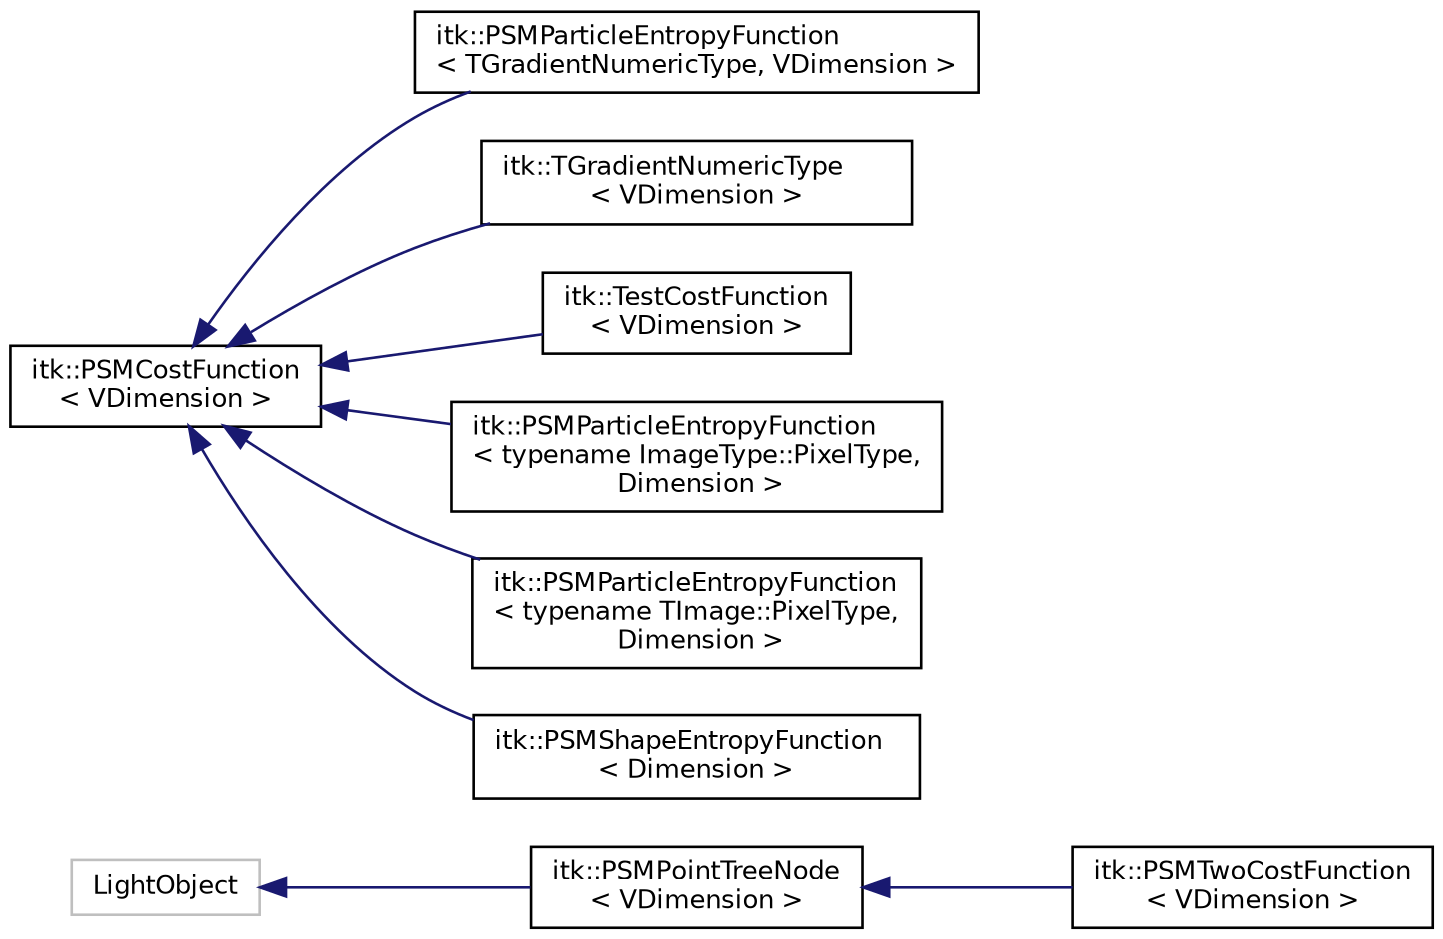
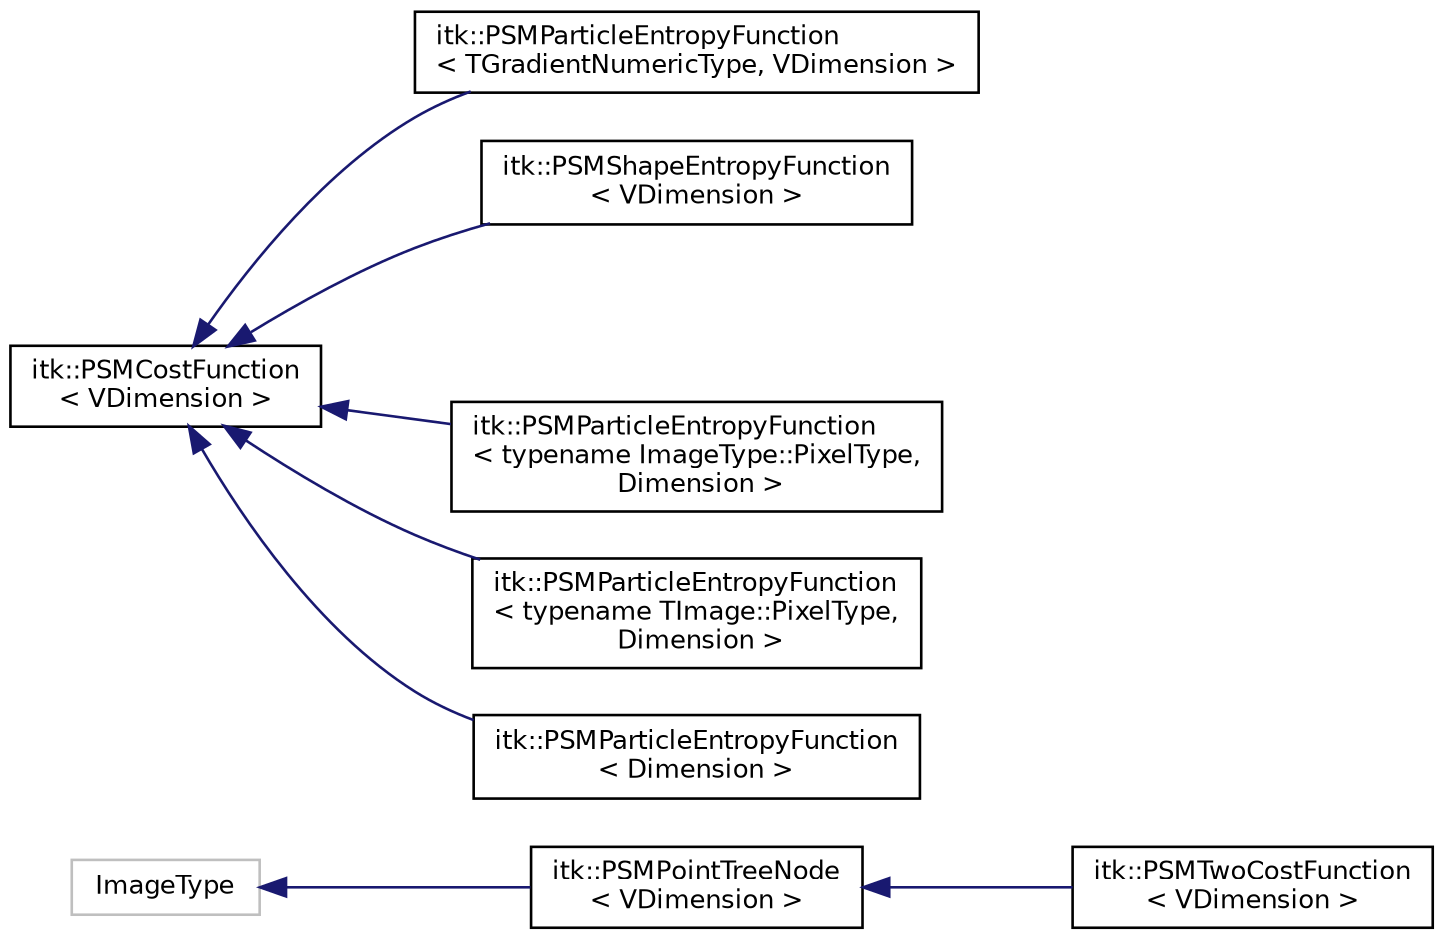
(697, 183) -> (697, 183)
(697, 313) -> none
(697, 757) -> (697, 757)
(166, 887) -> (166, 887)
